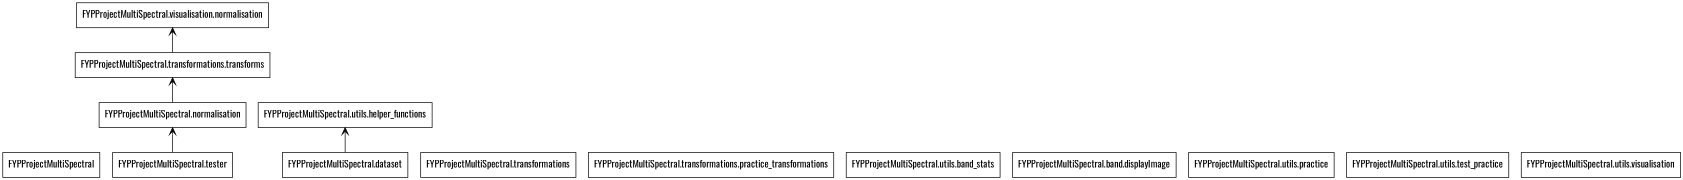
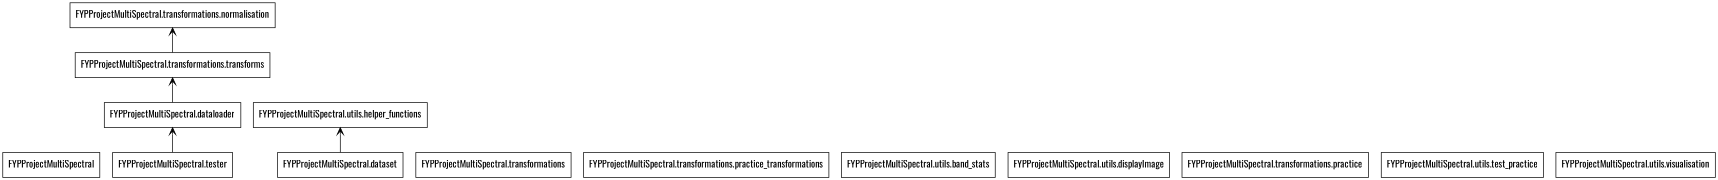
(173, 15) -> (173, 15)
(173, 115) -> (173, 115)
(1094, 165) -> (1089, 165)
(1261, 165) -> (1275, 165)
